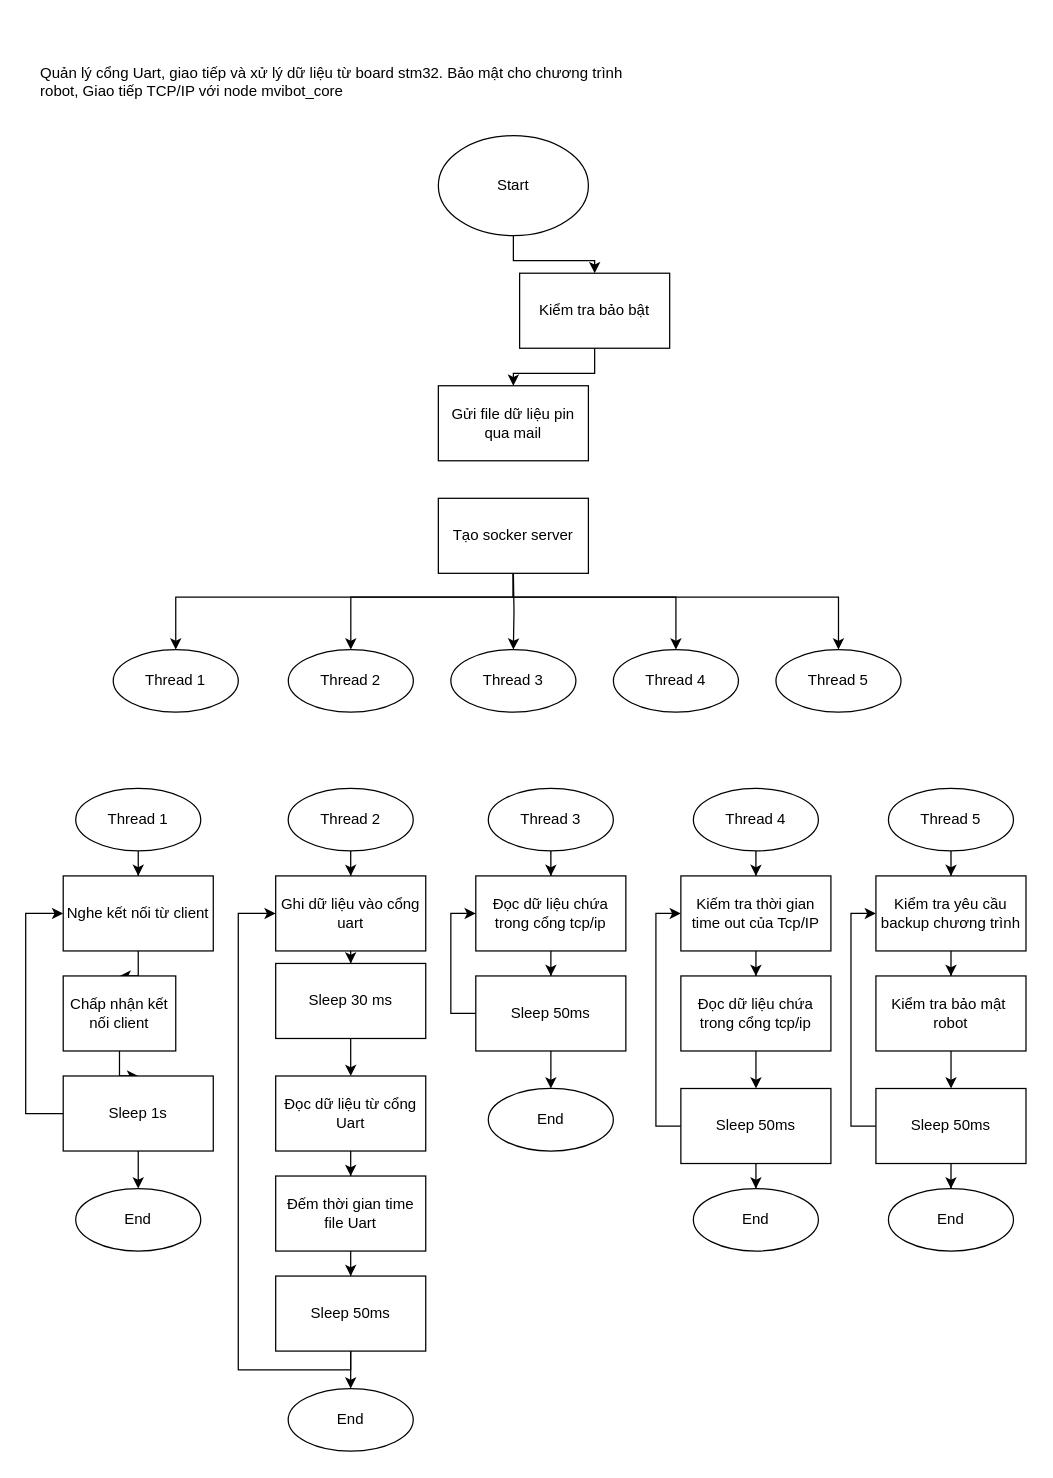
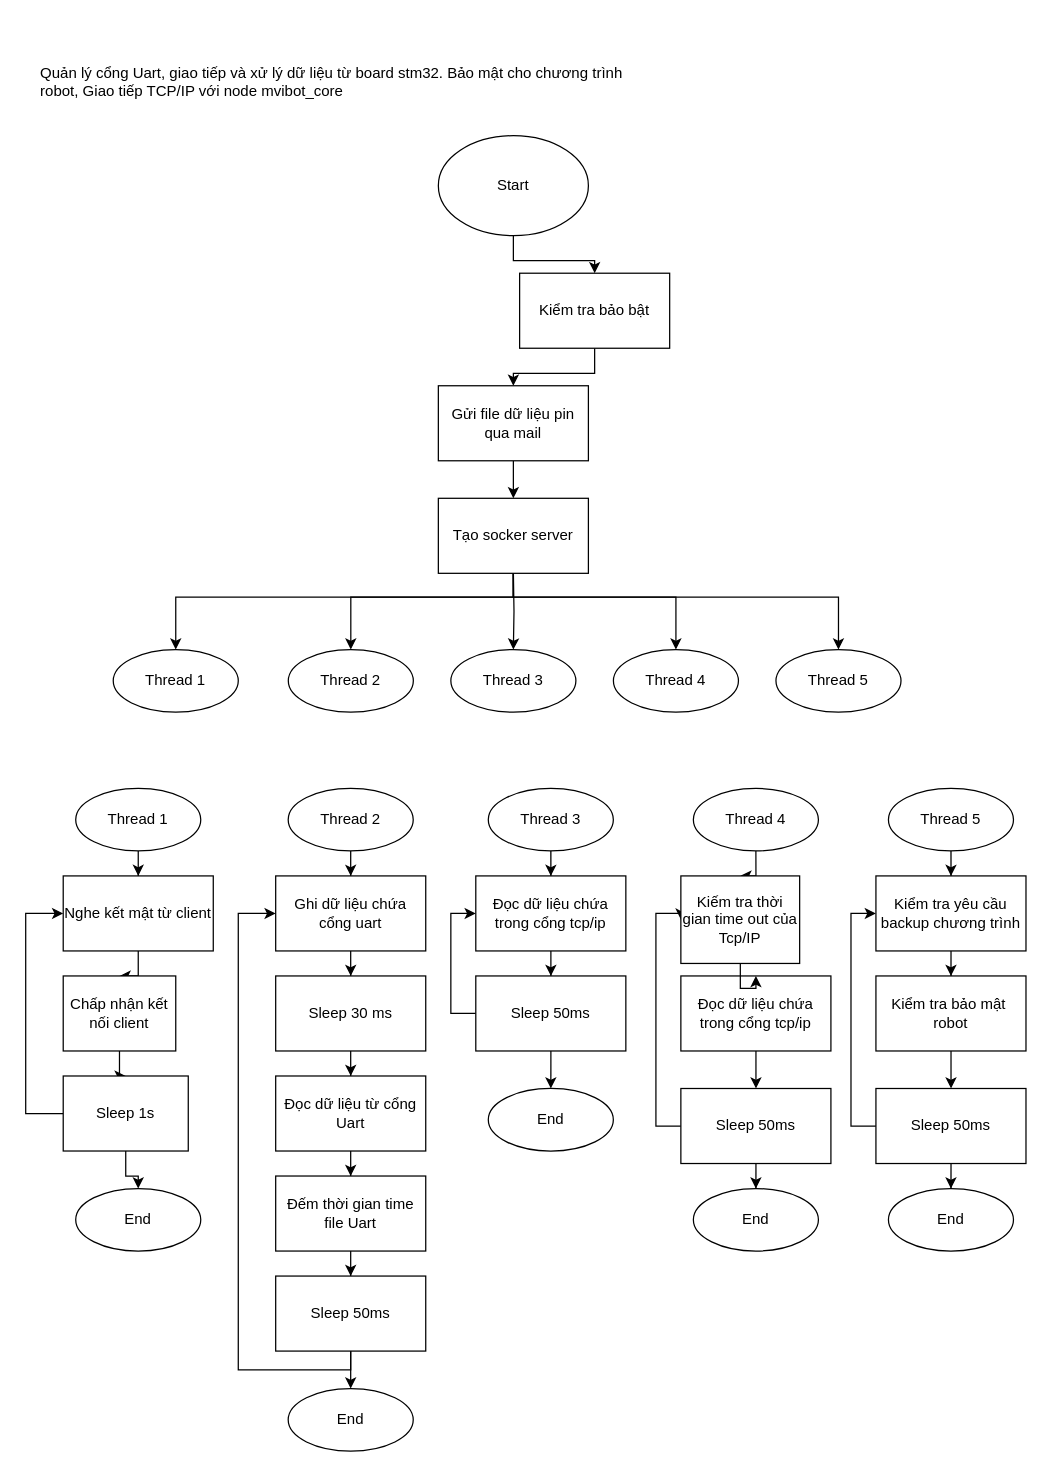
none -> (513, 484)
(138, 913) -> (138, 913)
(351, 913) -> (351, 913)
(756, 913) -> (740, 919)
(351, 1001) -> (351, 1013)
(138, 1113) -> (126, 1113)
